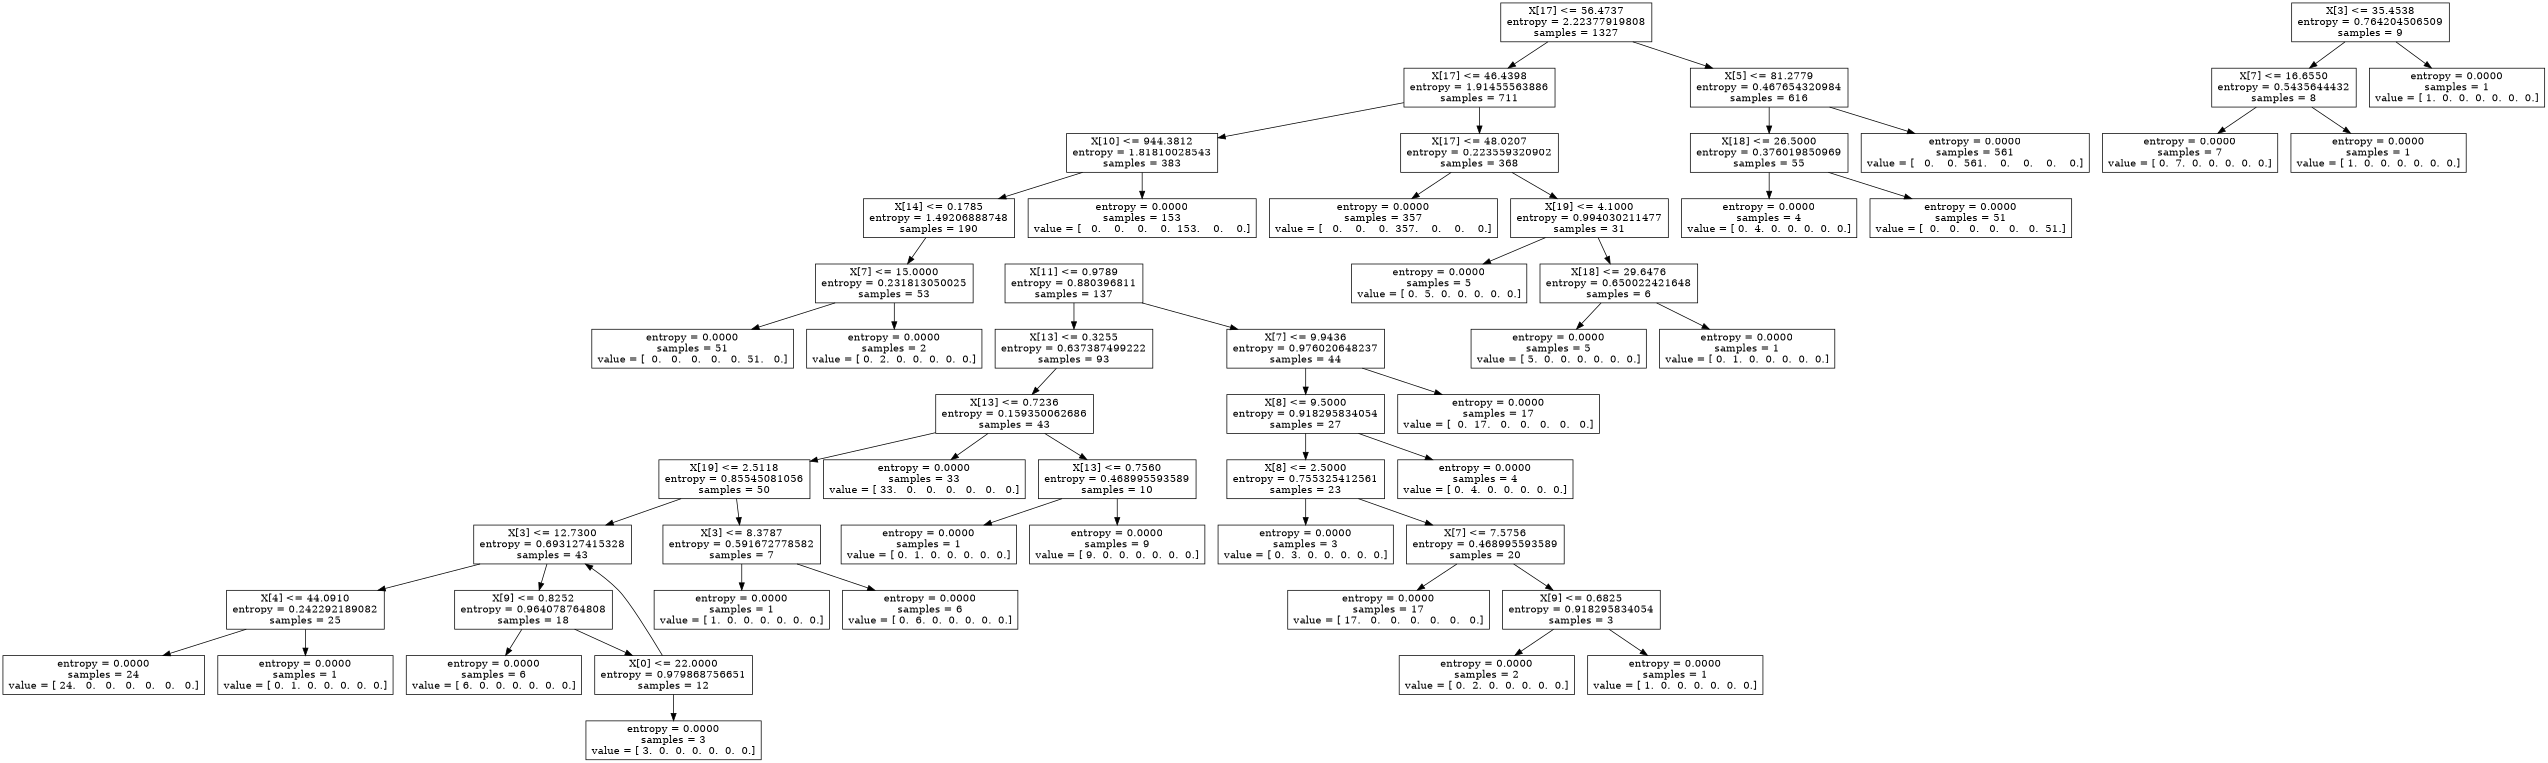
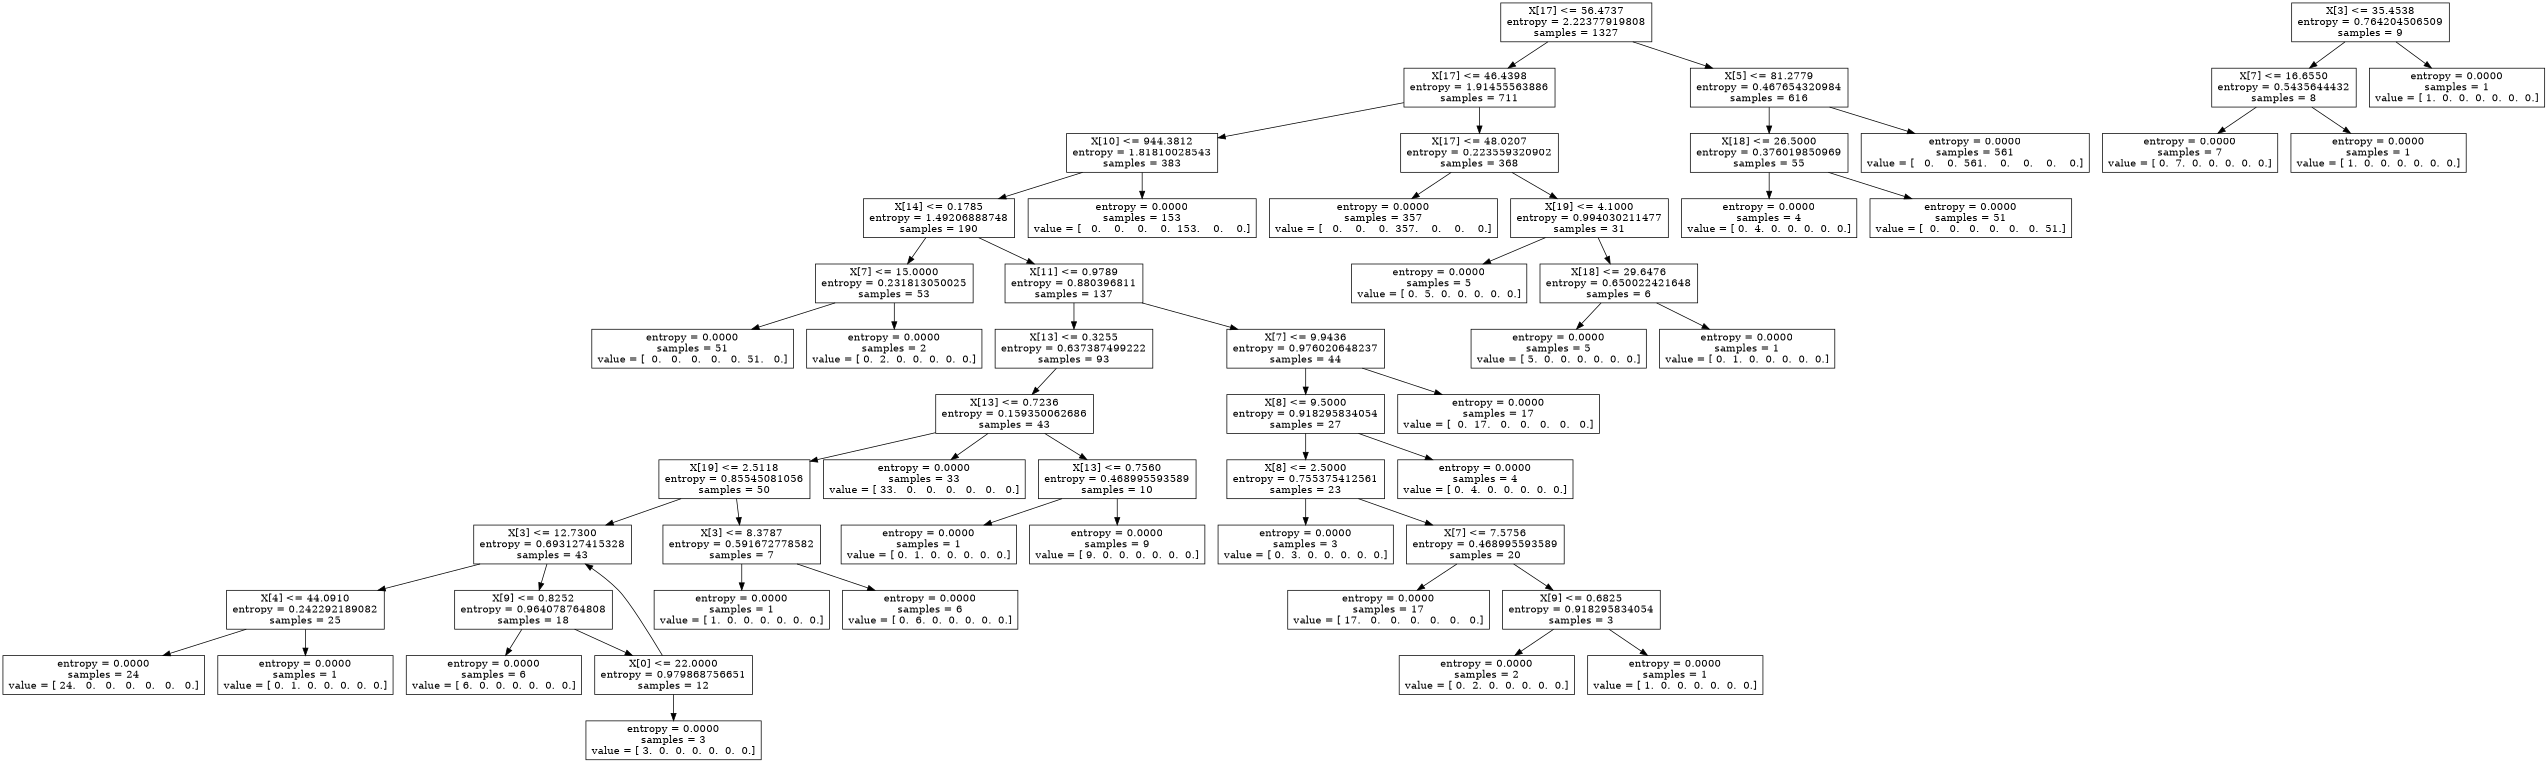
none -> (1003, 249)
(1306, 479) -> (1306, 479)
